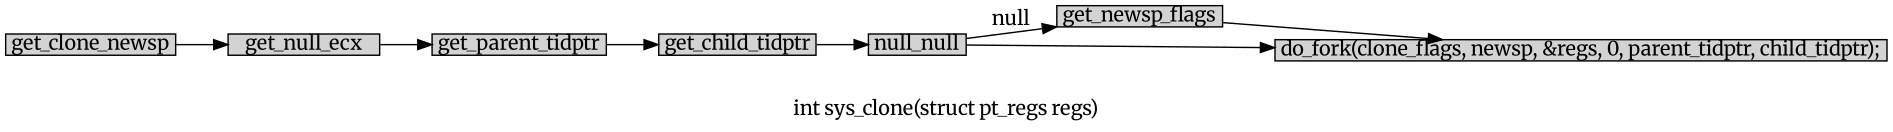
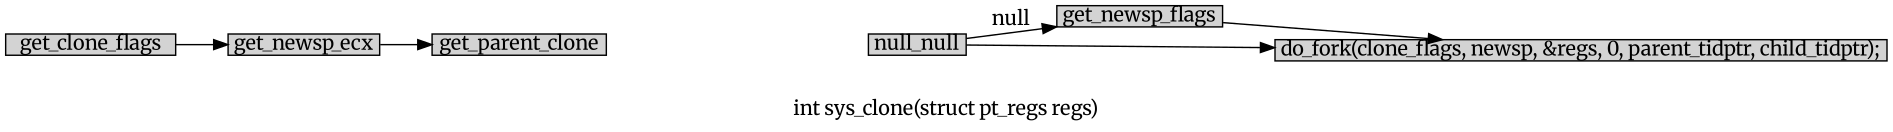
(91, 45) -> (91, 45)
(304, 45) -> (304, 45)
(519, 45) -> (519, 45)
(737, 45) -> none
